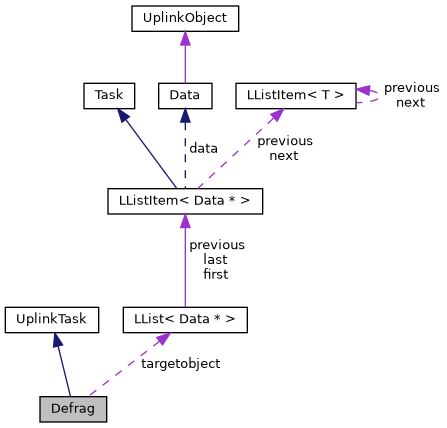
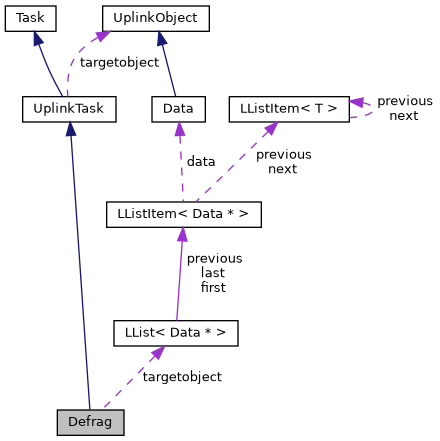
none -> (73, 62)
(185, 64) -> (169, 70)
(151, 154) -> (49, 71)
(185, 155) -> (182, 169)
